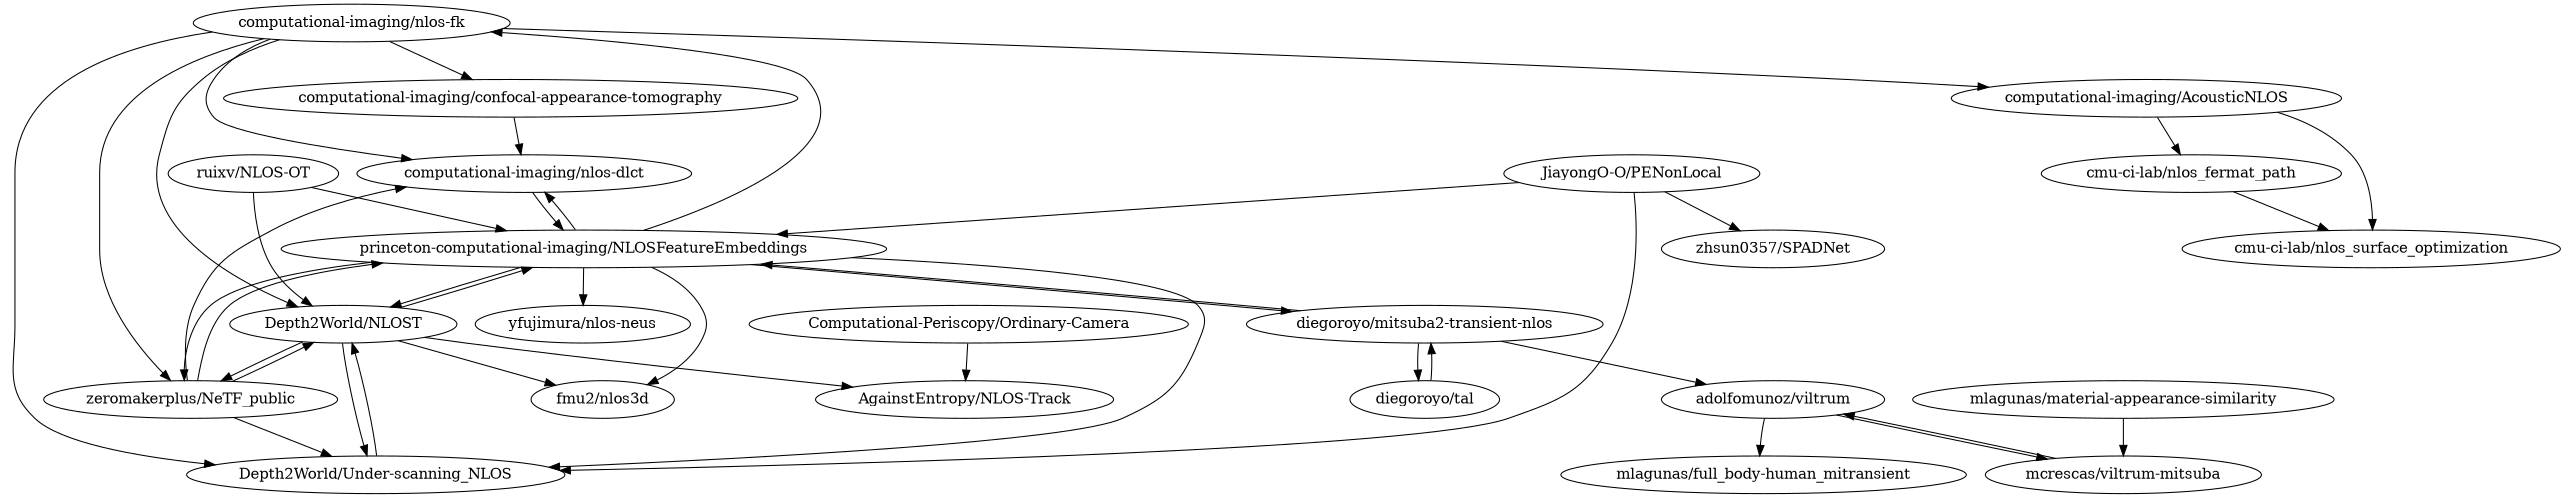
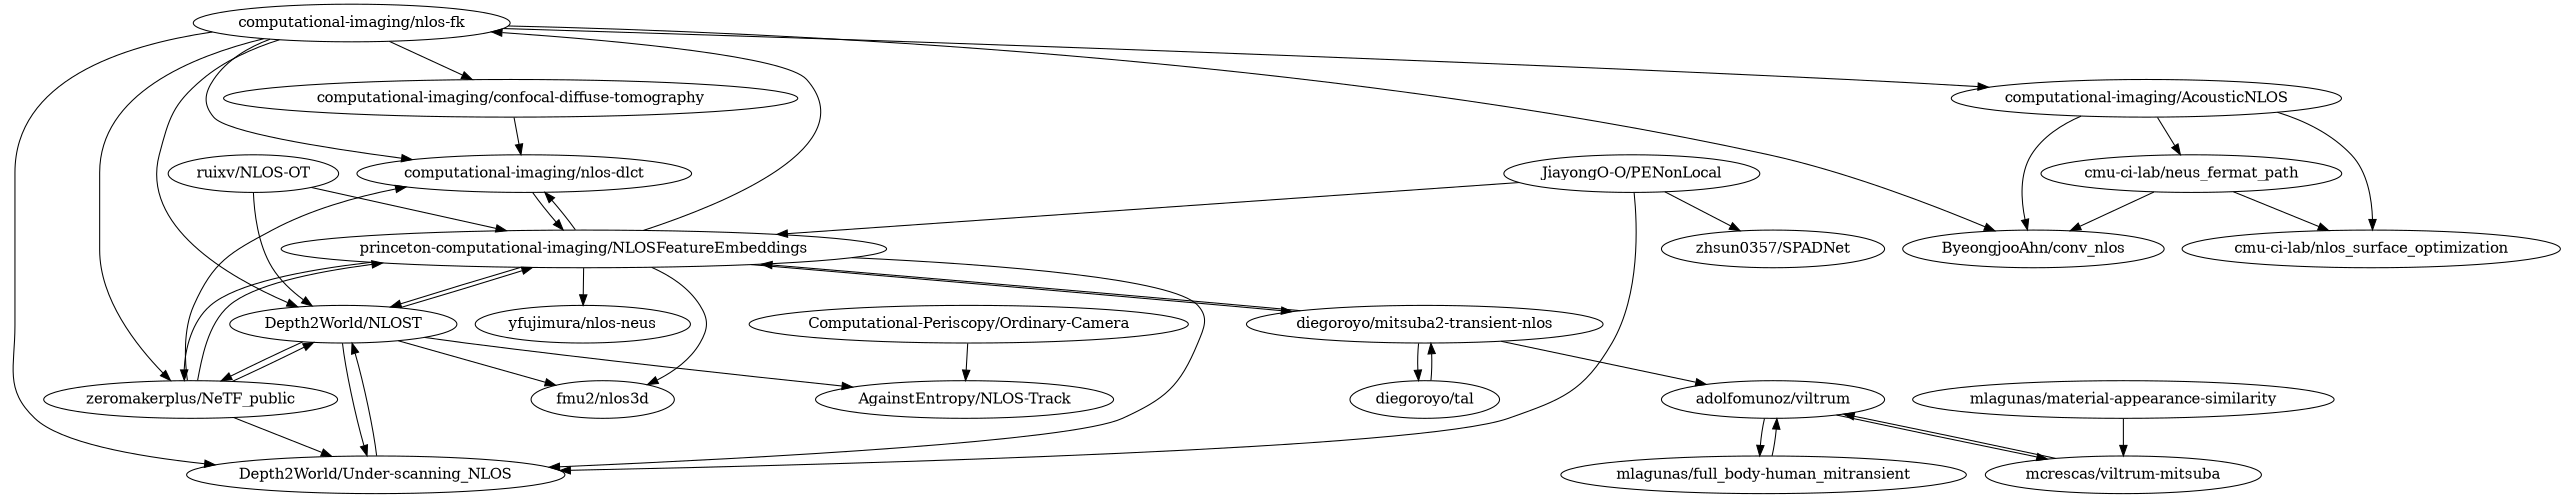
(511, 98) -> (511, 98)
(2191, 174) -> (2191, 174)
none -> (2033, 249)
none -> (1775, 443)
